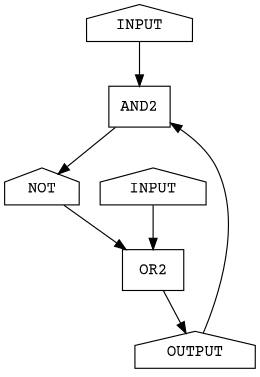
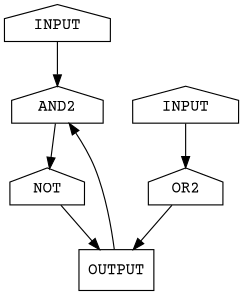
(140, 107) -> (57, 107)
(90, 224) -> (76, 223)
(153, 270) -> (186, 188)
(195, 352) -> (116, 270)
